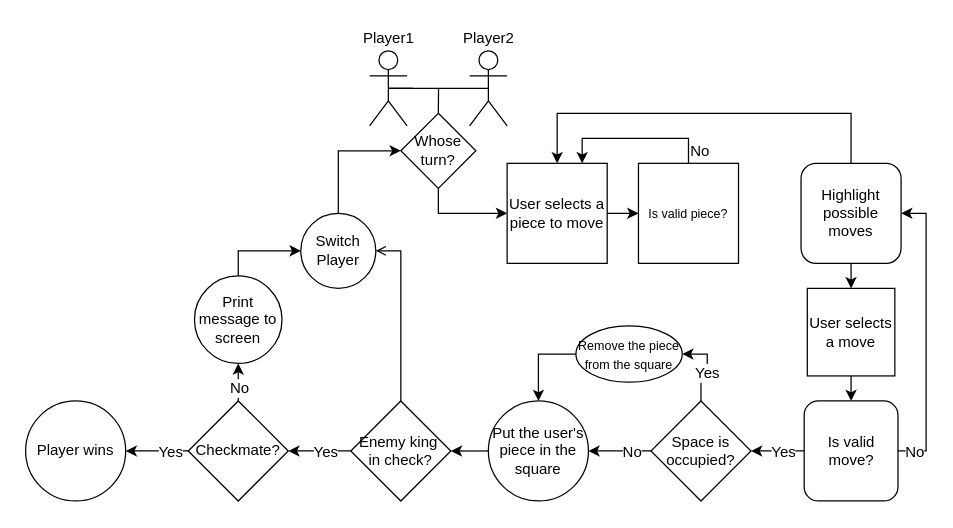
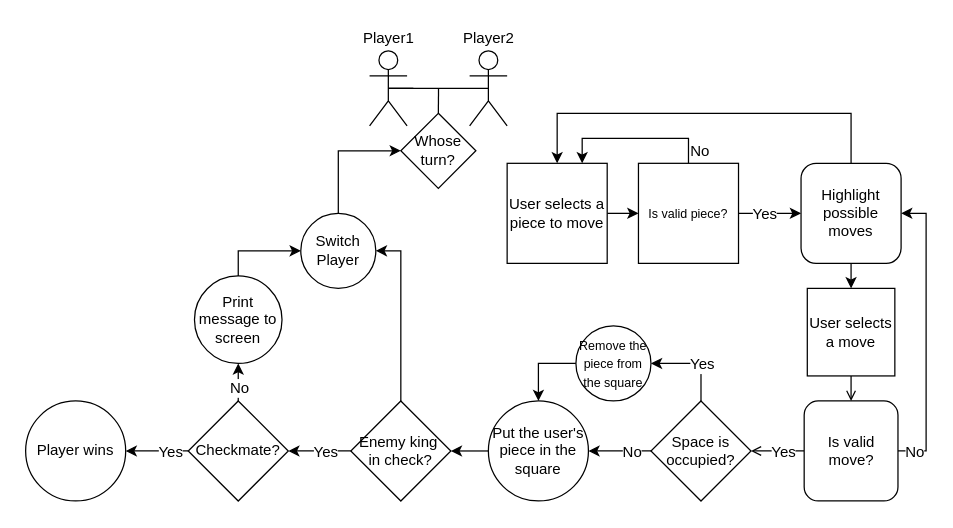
(455, 213) -> none
none -> (765, 213)
(383, 251) -> (386, 251)
(629, 354) -> (613, 363)
(851, 391) -> (851, 392)
(761, 451) -> (759, 451)
